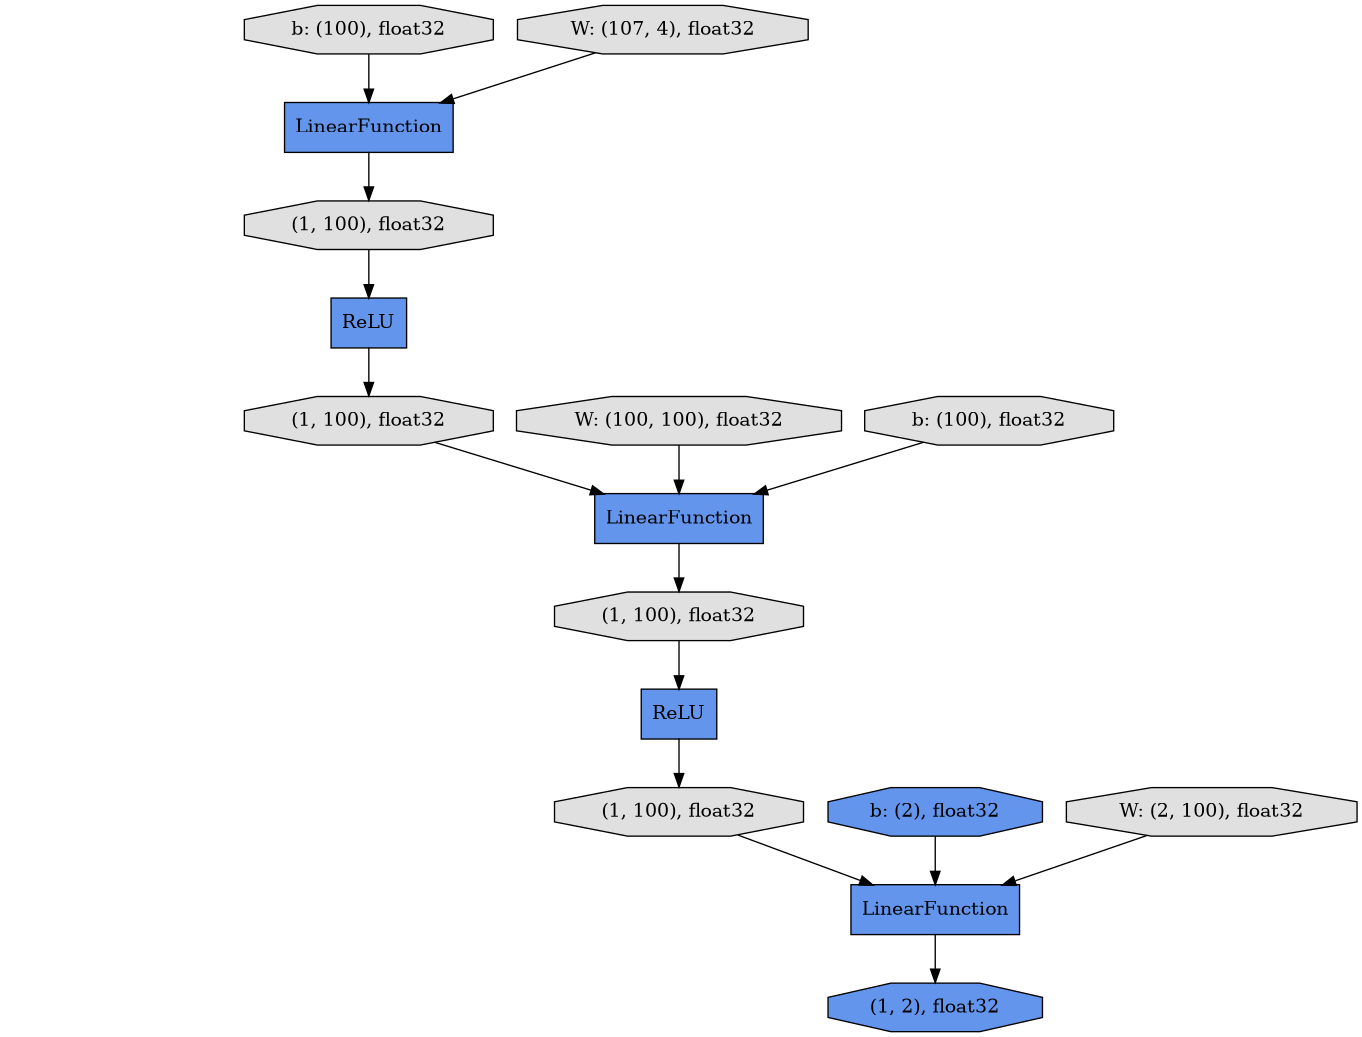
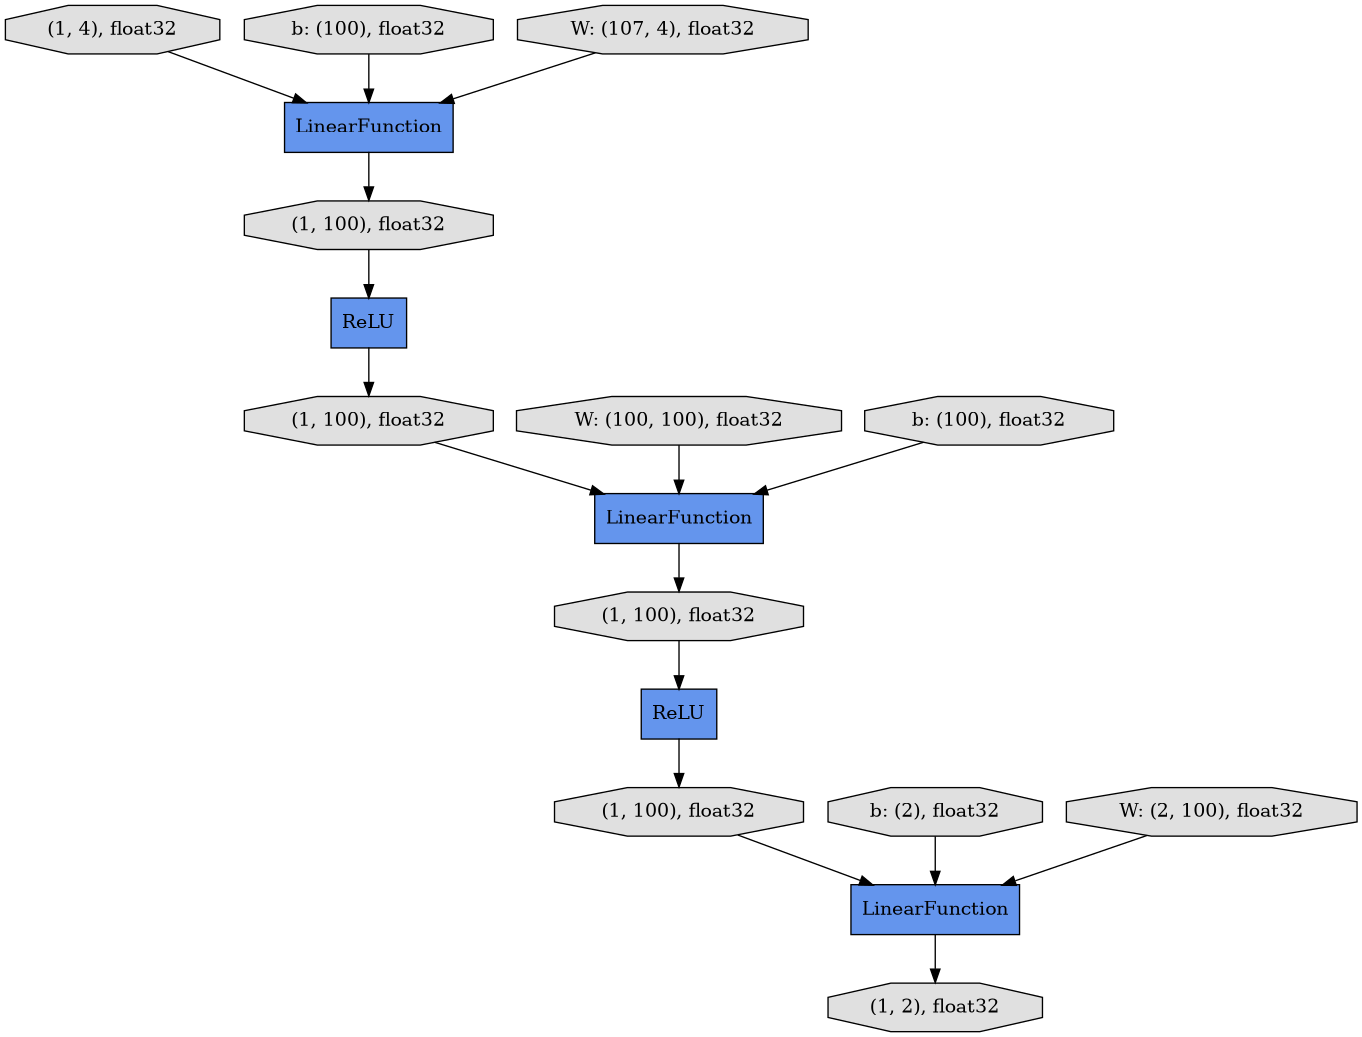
none -> (113, 30)
(935, 812) -> (935, 812)
(935, 1007) -> (935, 1007)
